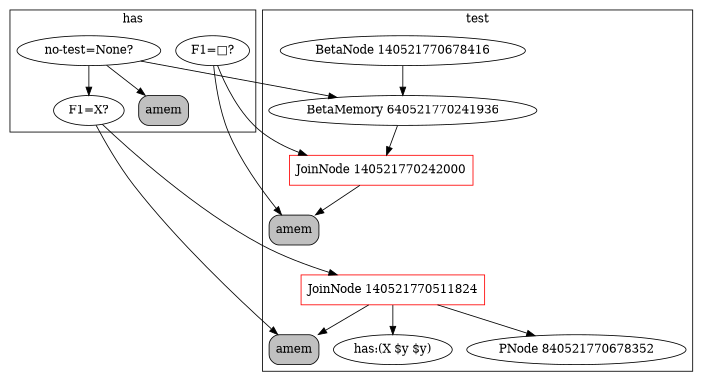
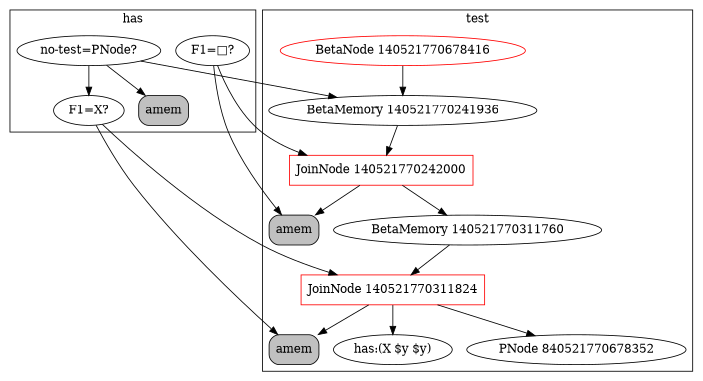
(89, 51) -> (89, 51)
(403, 51) -> (403, 51)
(403, 110) -> (403, 110)
none -> (468, 230)
(393, 290) -> (393, 290)
